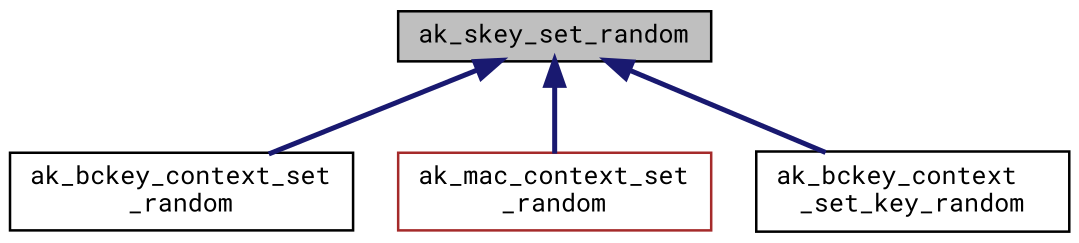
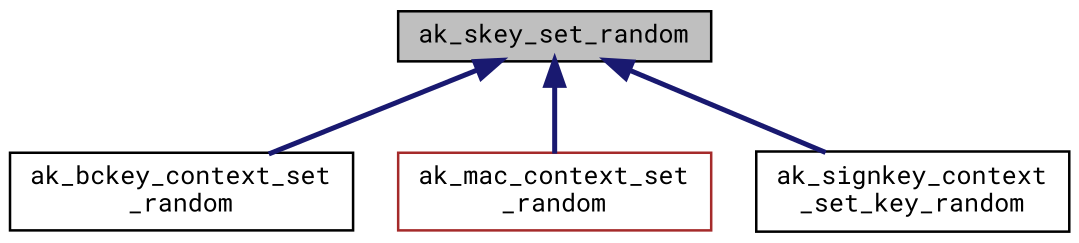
(913, 192) -> (913, 192)
